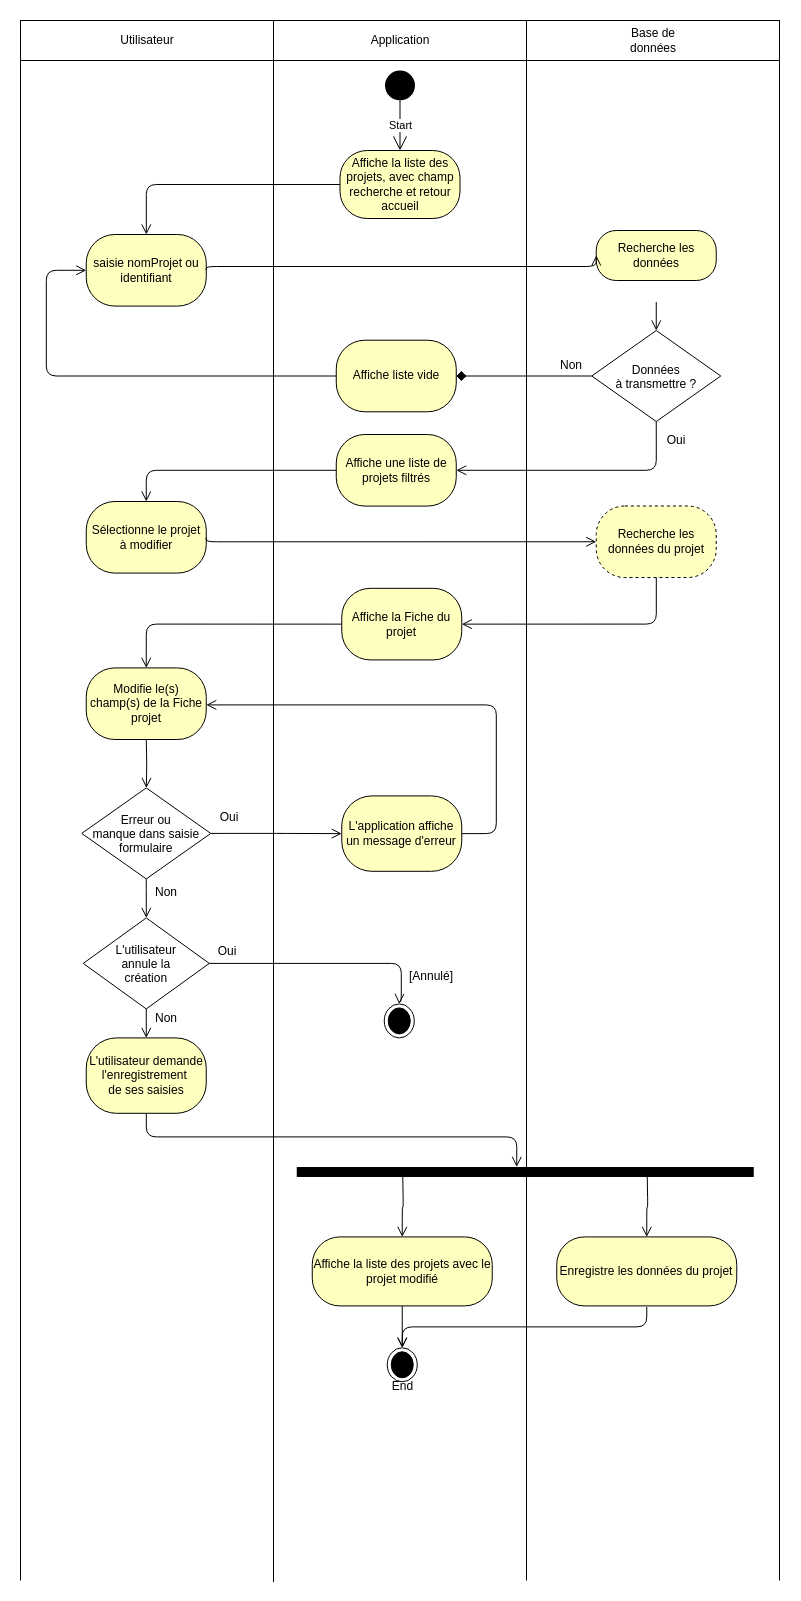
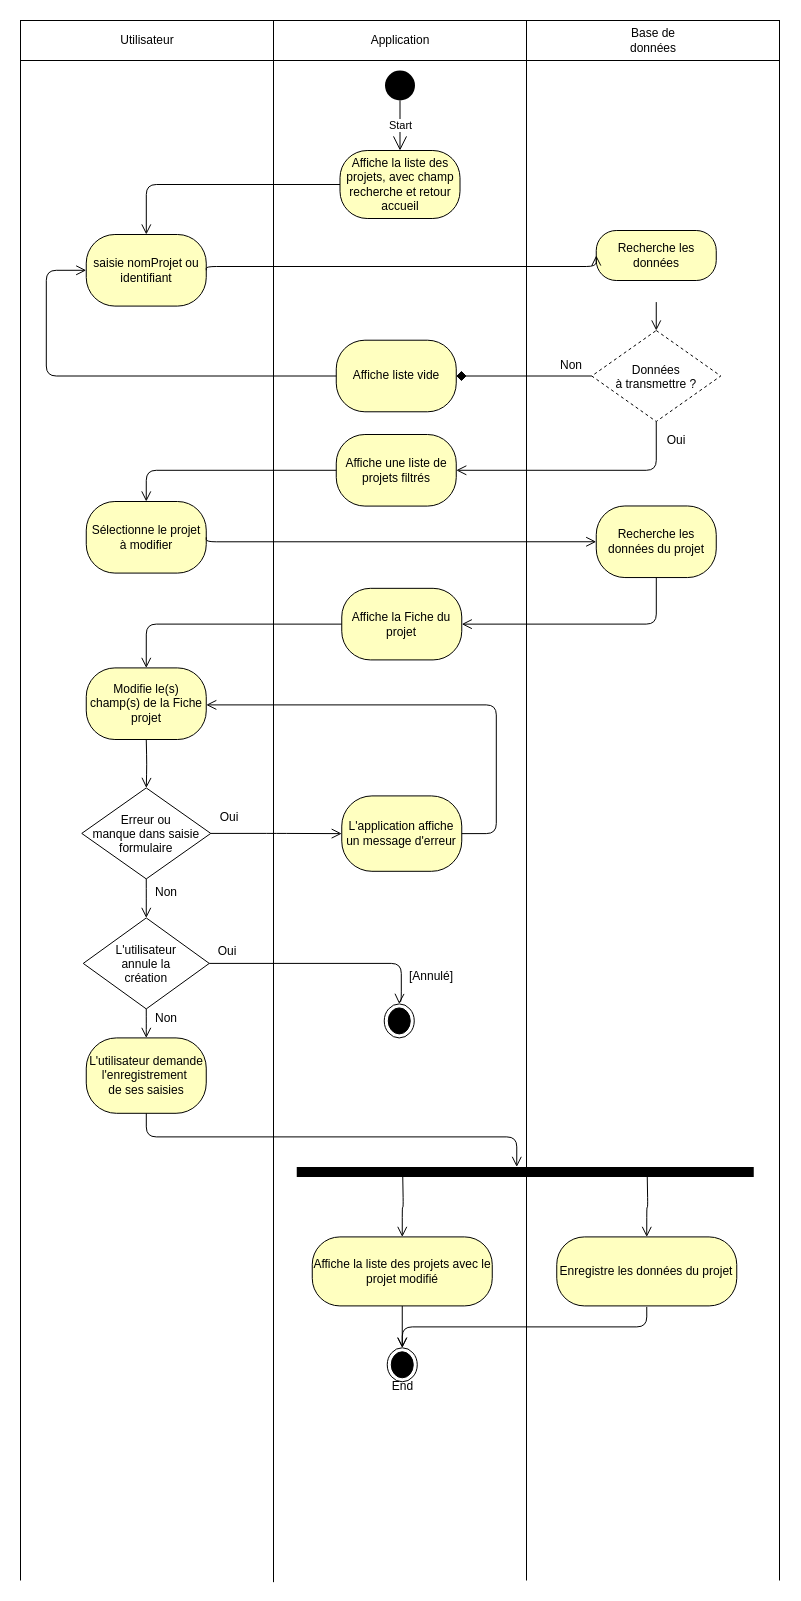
(656, 376) -> (656, 376)
(656, 542) -> (656, 542)
